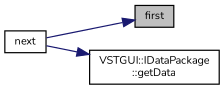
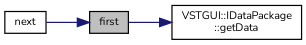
(62, 49) -> (144, 22)
